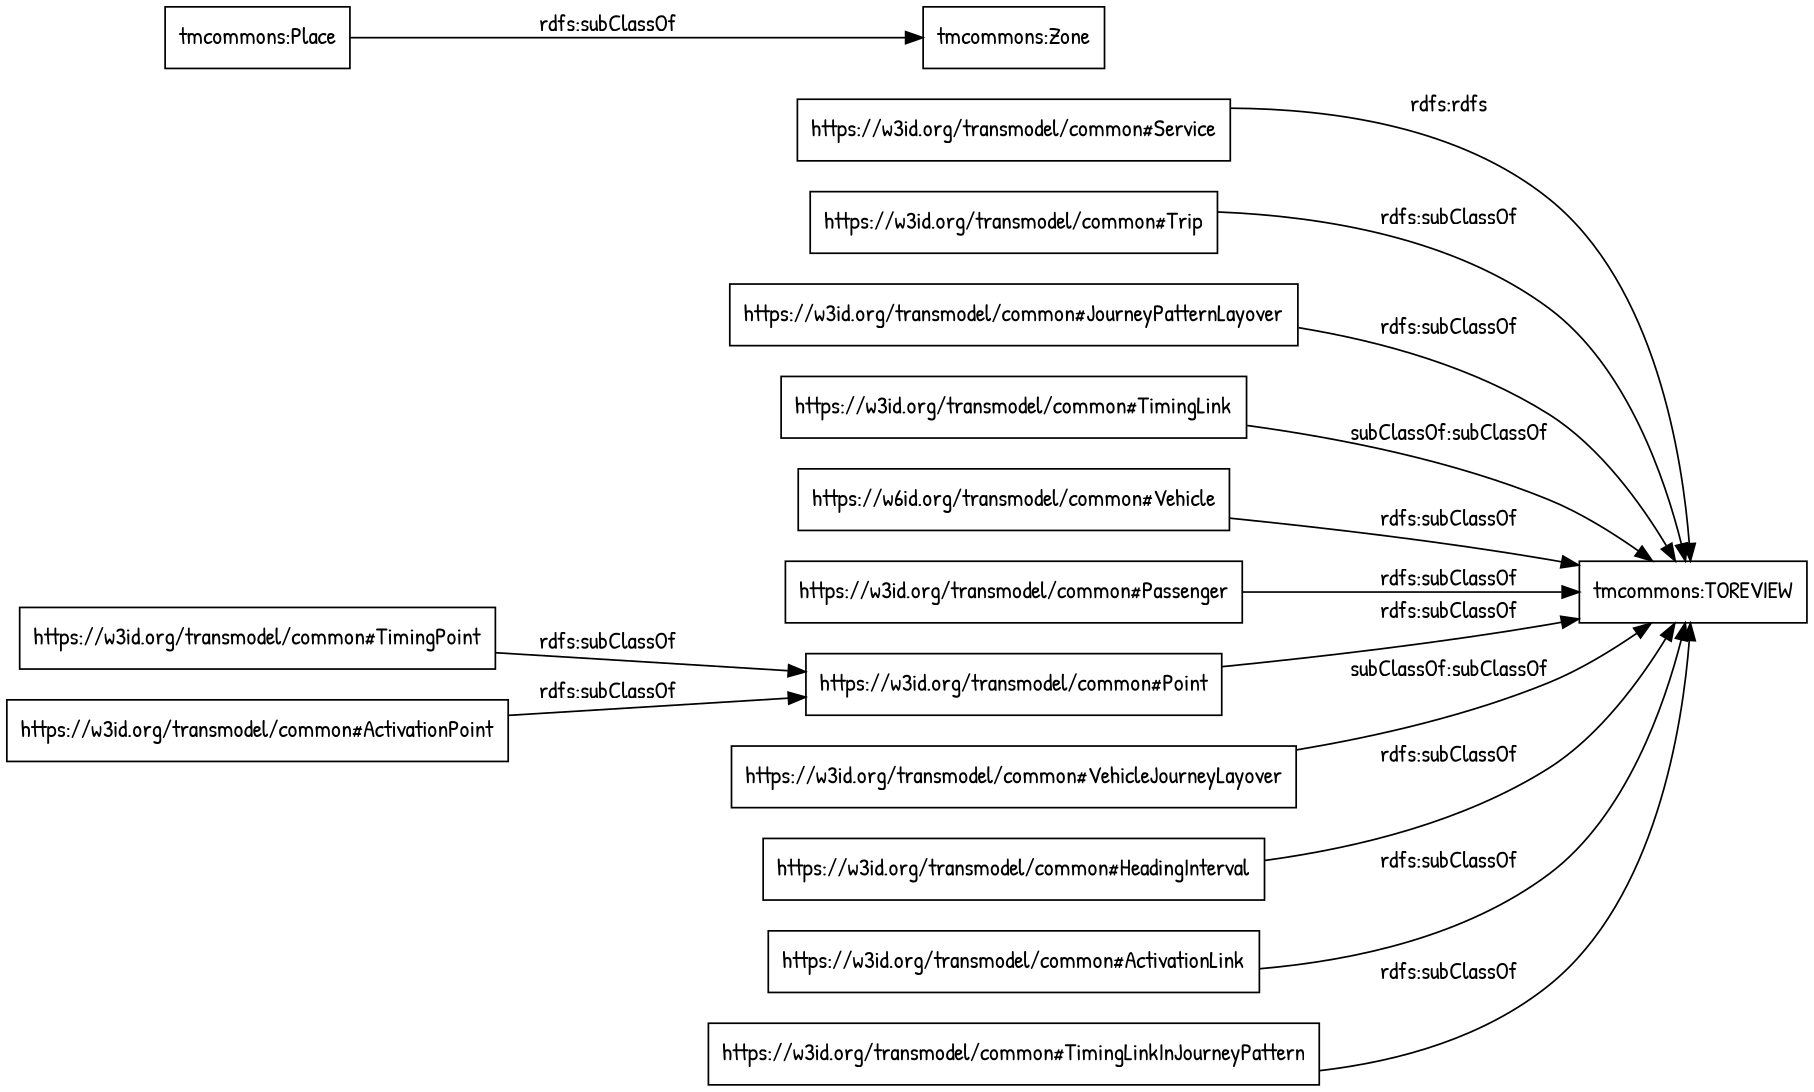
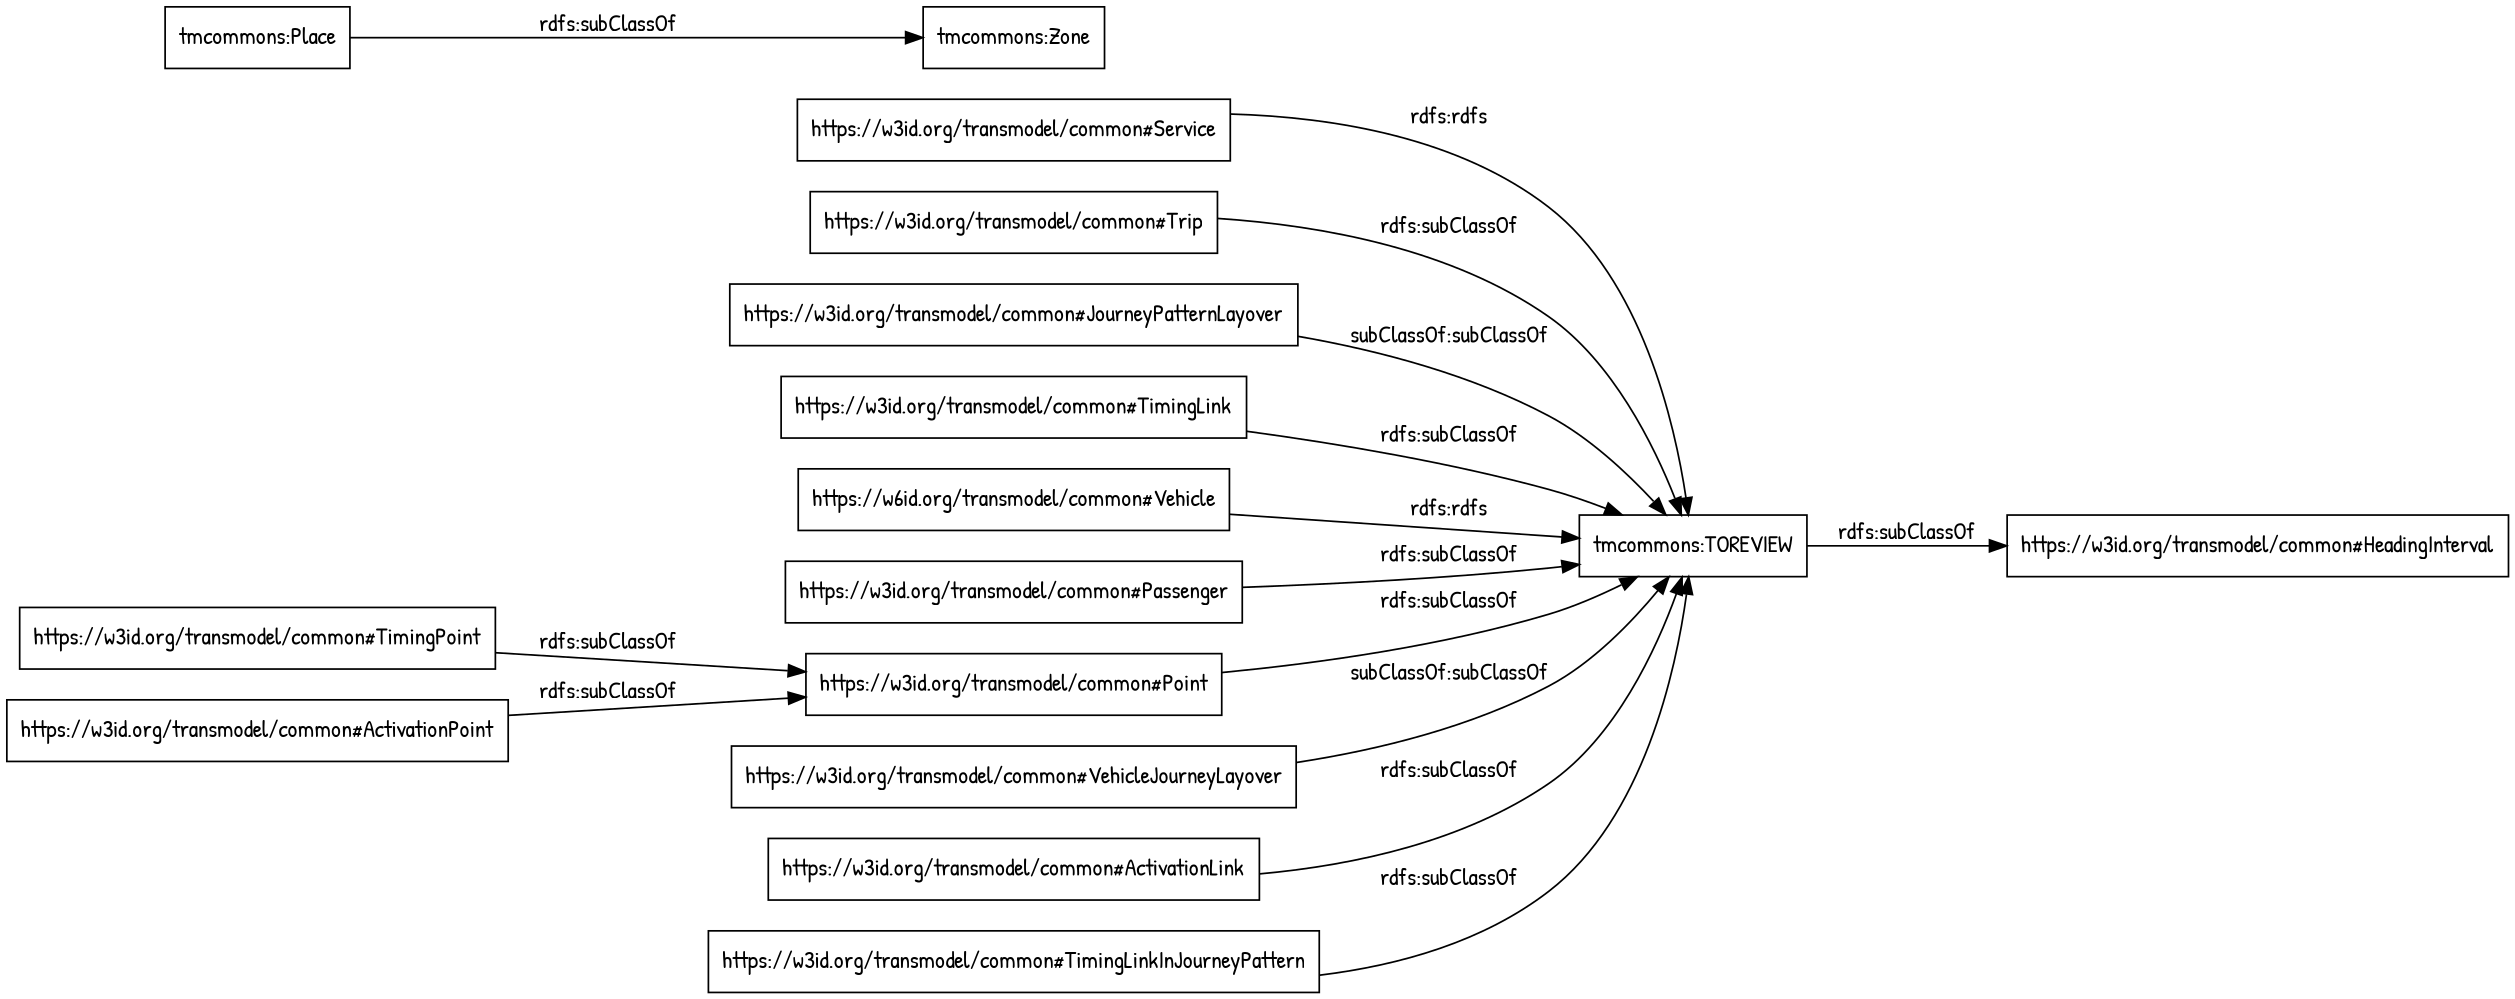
(1449, 328) -> (1449, 336)
(1449, 434) -> (1449, 435)
(1449, 519) -> (1449, 509)
(1494, 798) -> (1898, 546)
